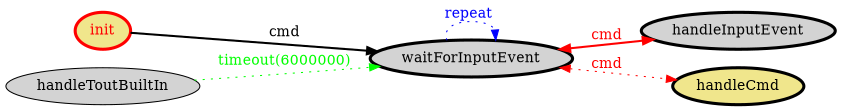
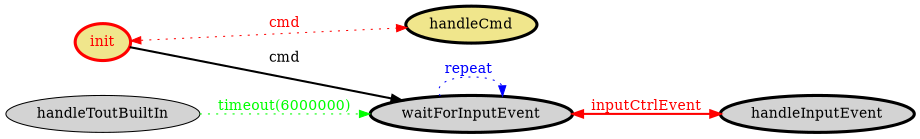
(607, 35) -> (647, 106)
(618, 74) -> (269, 34)
